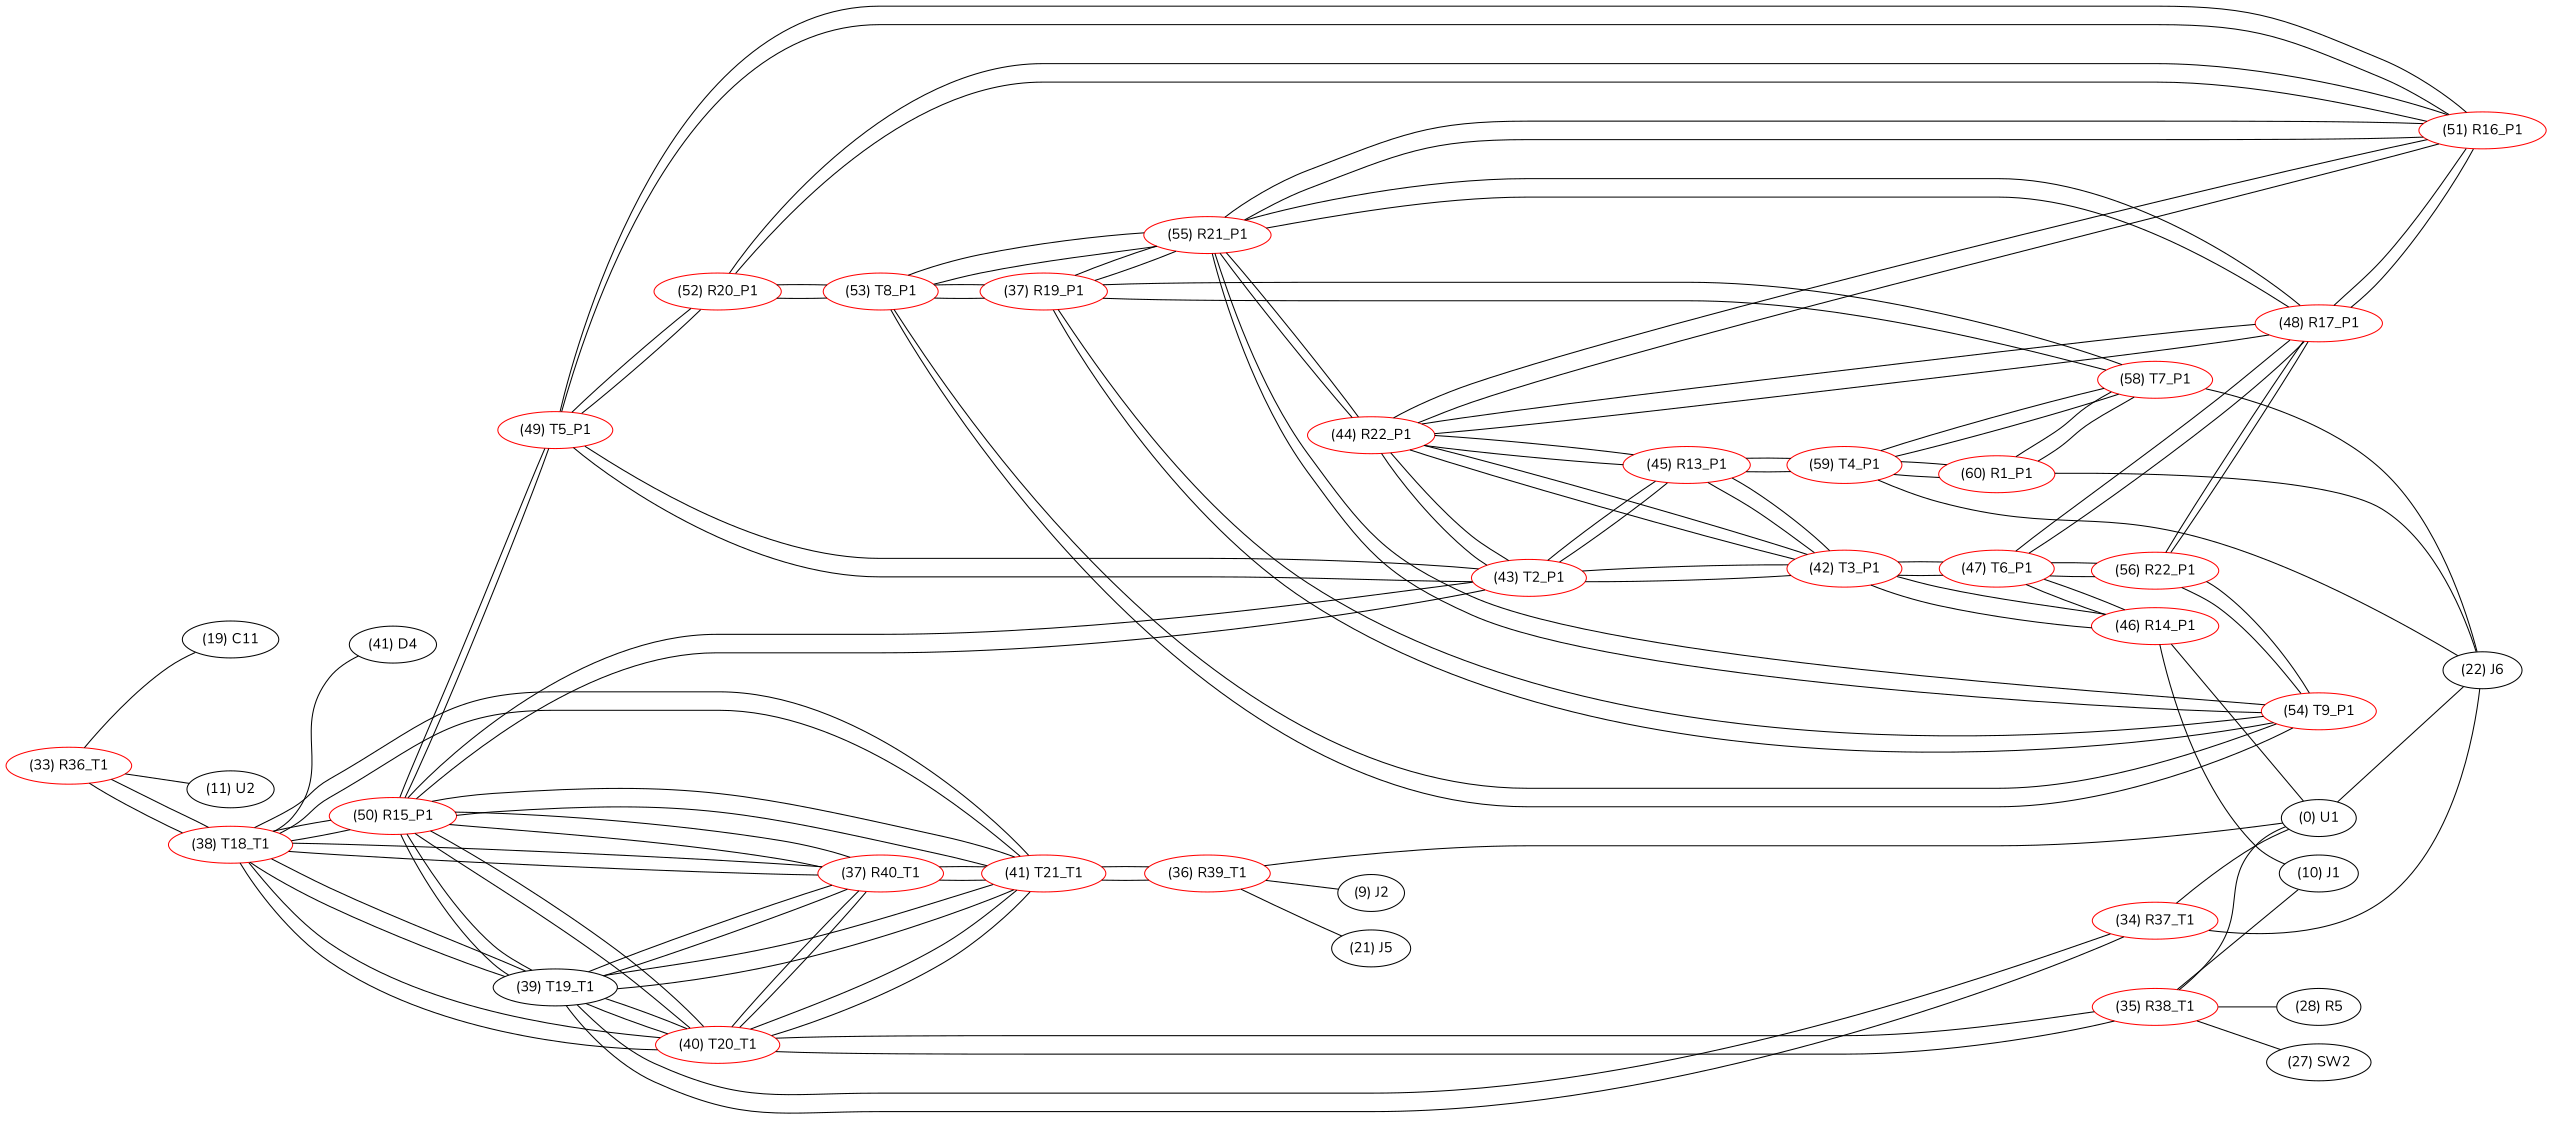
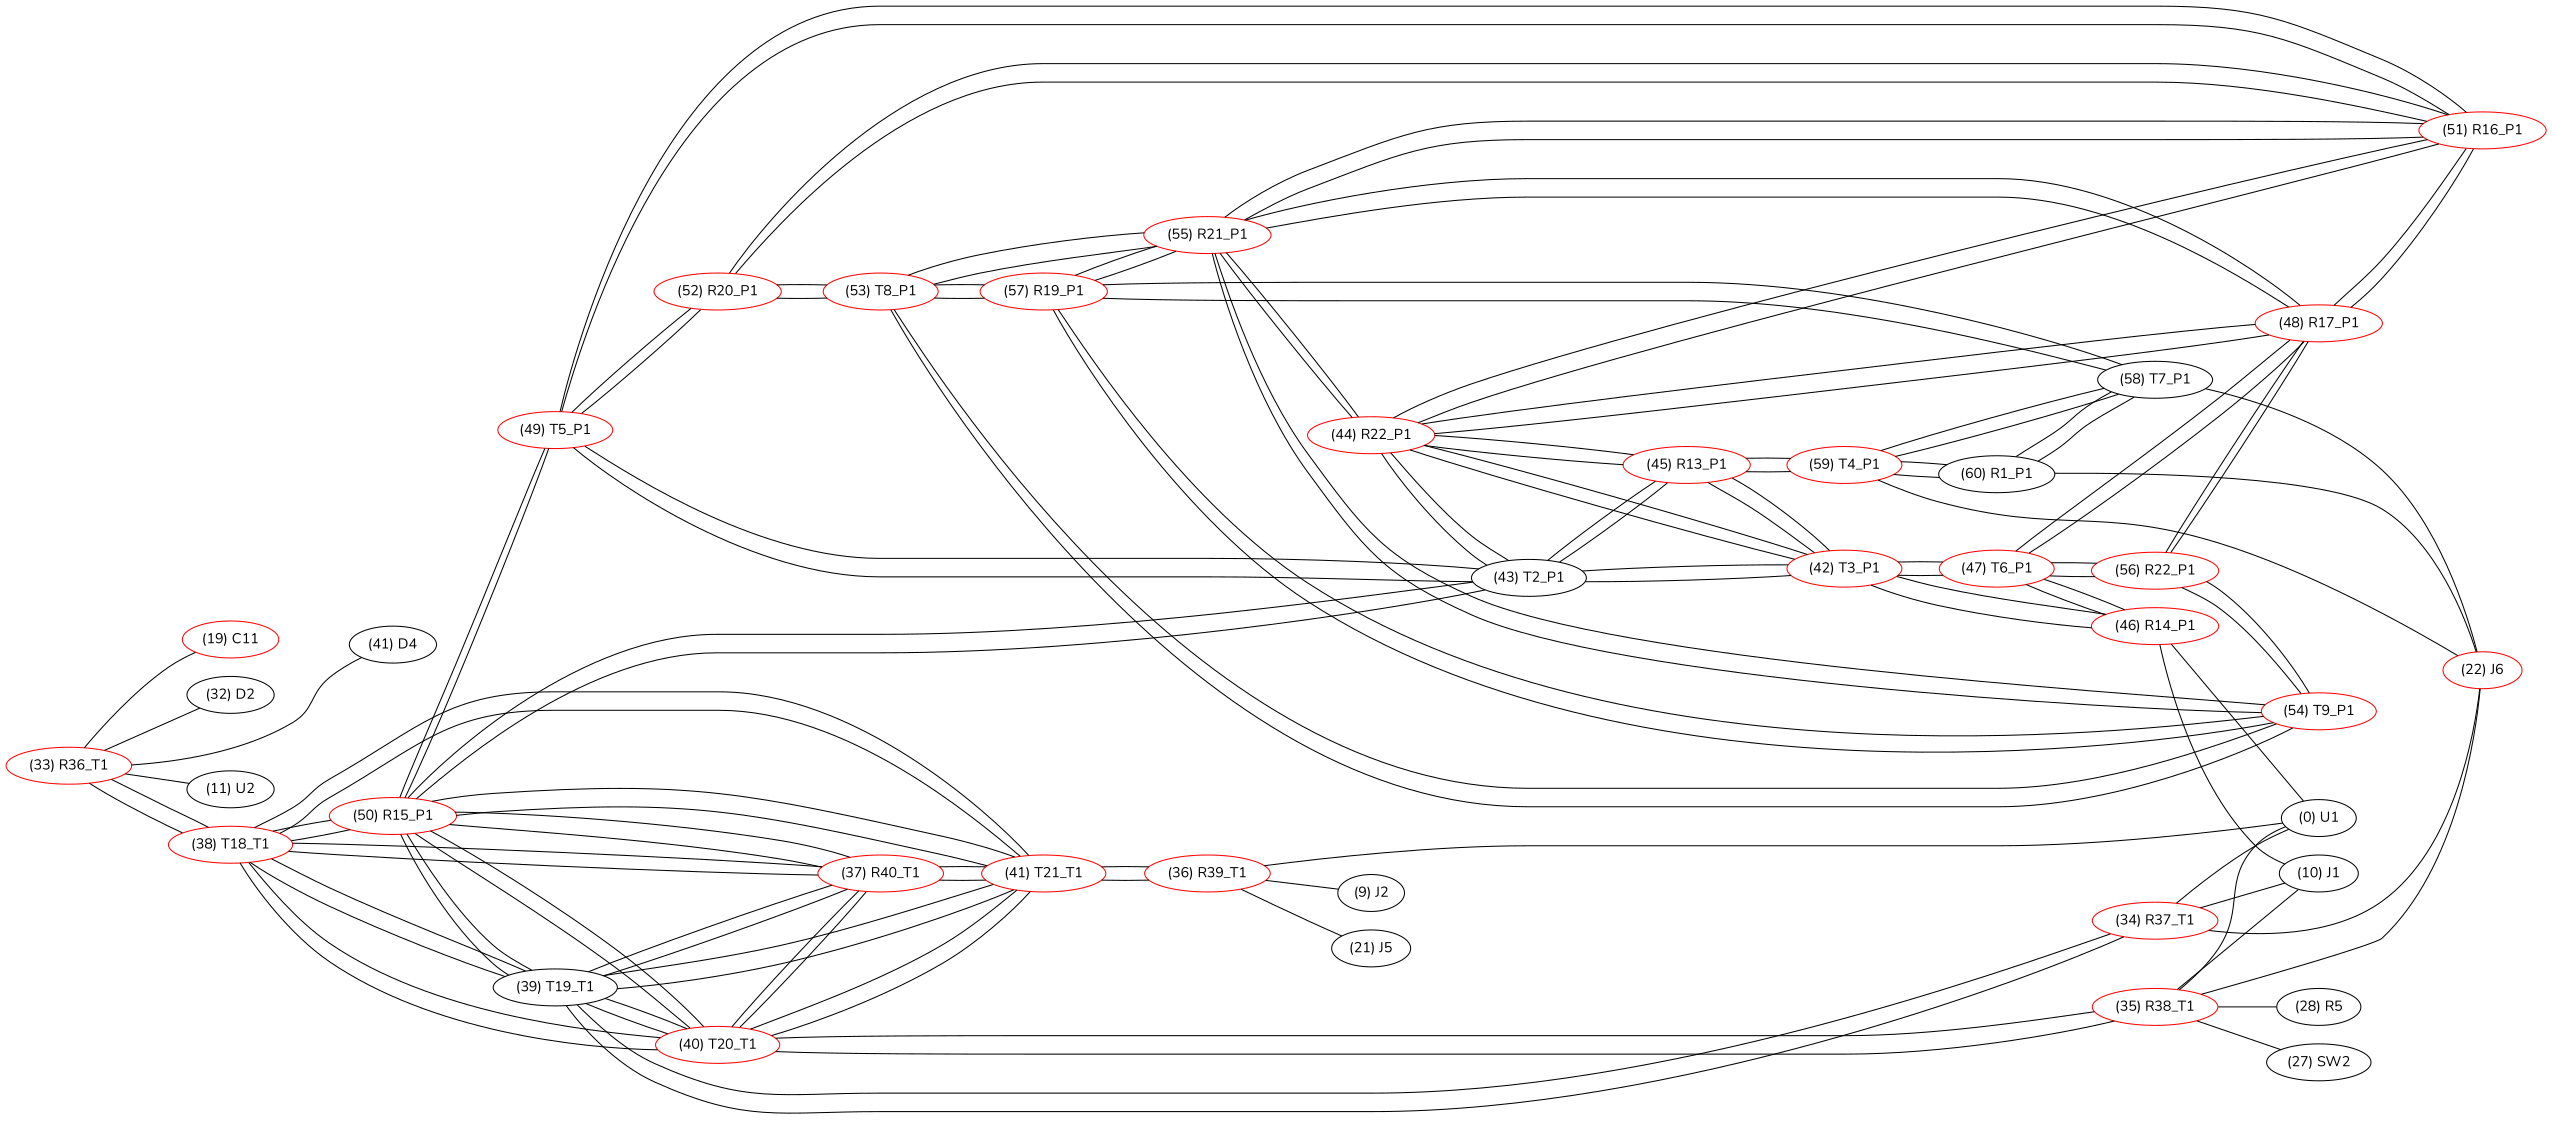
(1044, 292) -> (1044, 292)
(2155, 380) -> (2155, 380)
(1997, 474) -> (1997, 474)
(1529, 578) -> (1529, 578)
(231, 639) -> (231, 639)
(2483, 670) -> (2483, 670)
none -> (231, 695)
(311, 741) -> (261, 738)
(2400, 744) -> (2409, 907)
none -> (2243, 895)
